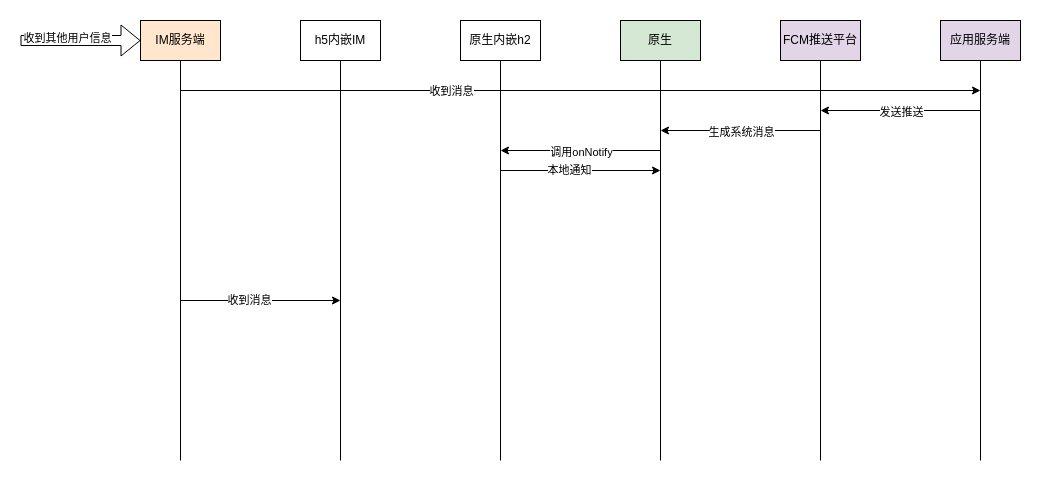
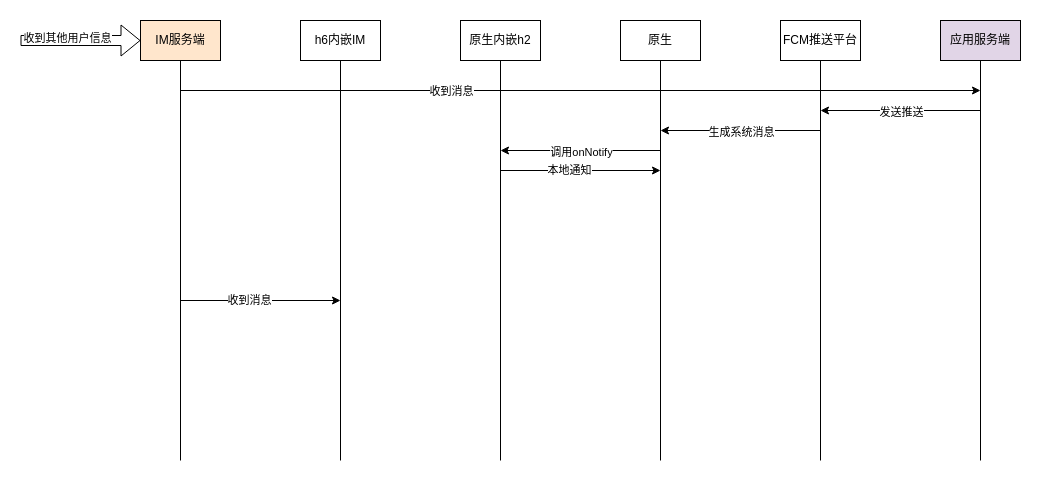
(341, 41) -> (341, 41)
(661, 41) -> (661, 41)
(821, 41) -> (821, 41)
